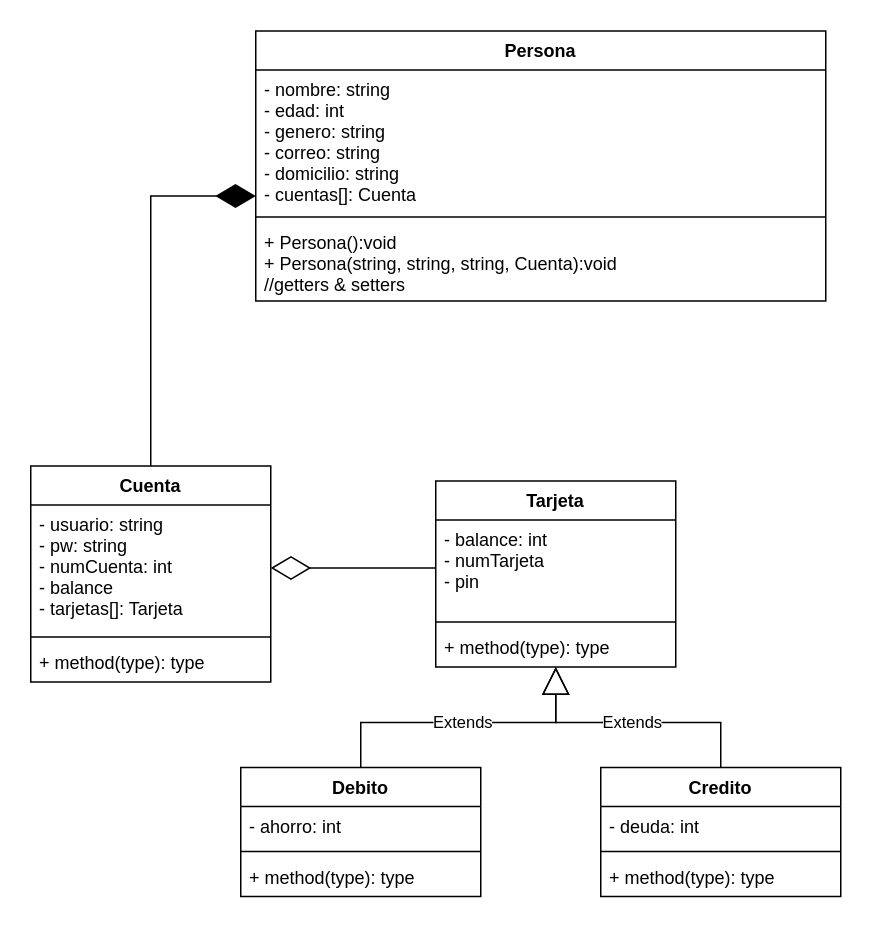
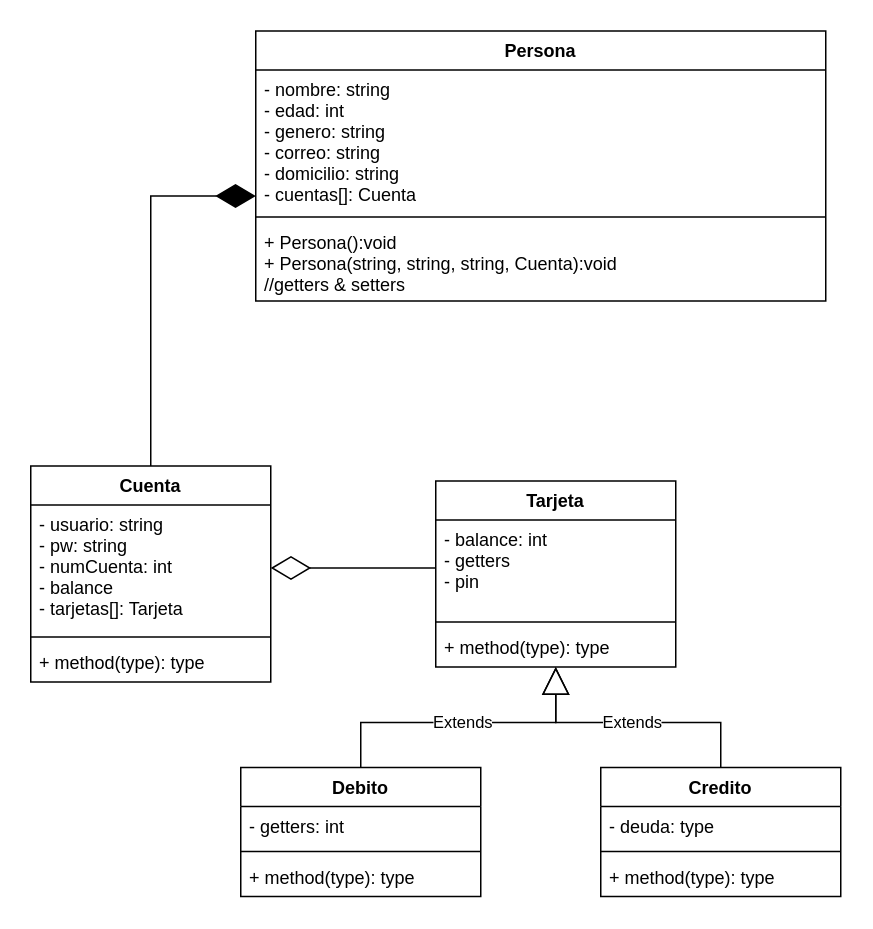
(503, 540) -> (503, 540)
(305, 827) -> (310, 827)
(660, 827) -> (668, 827)
